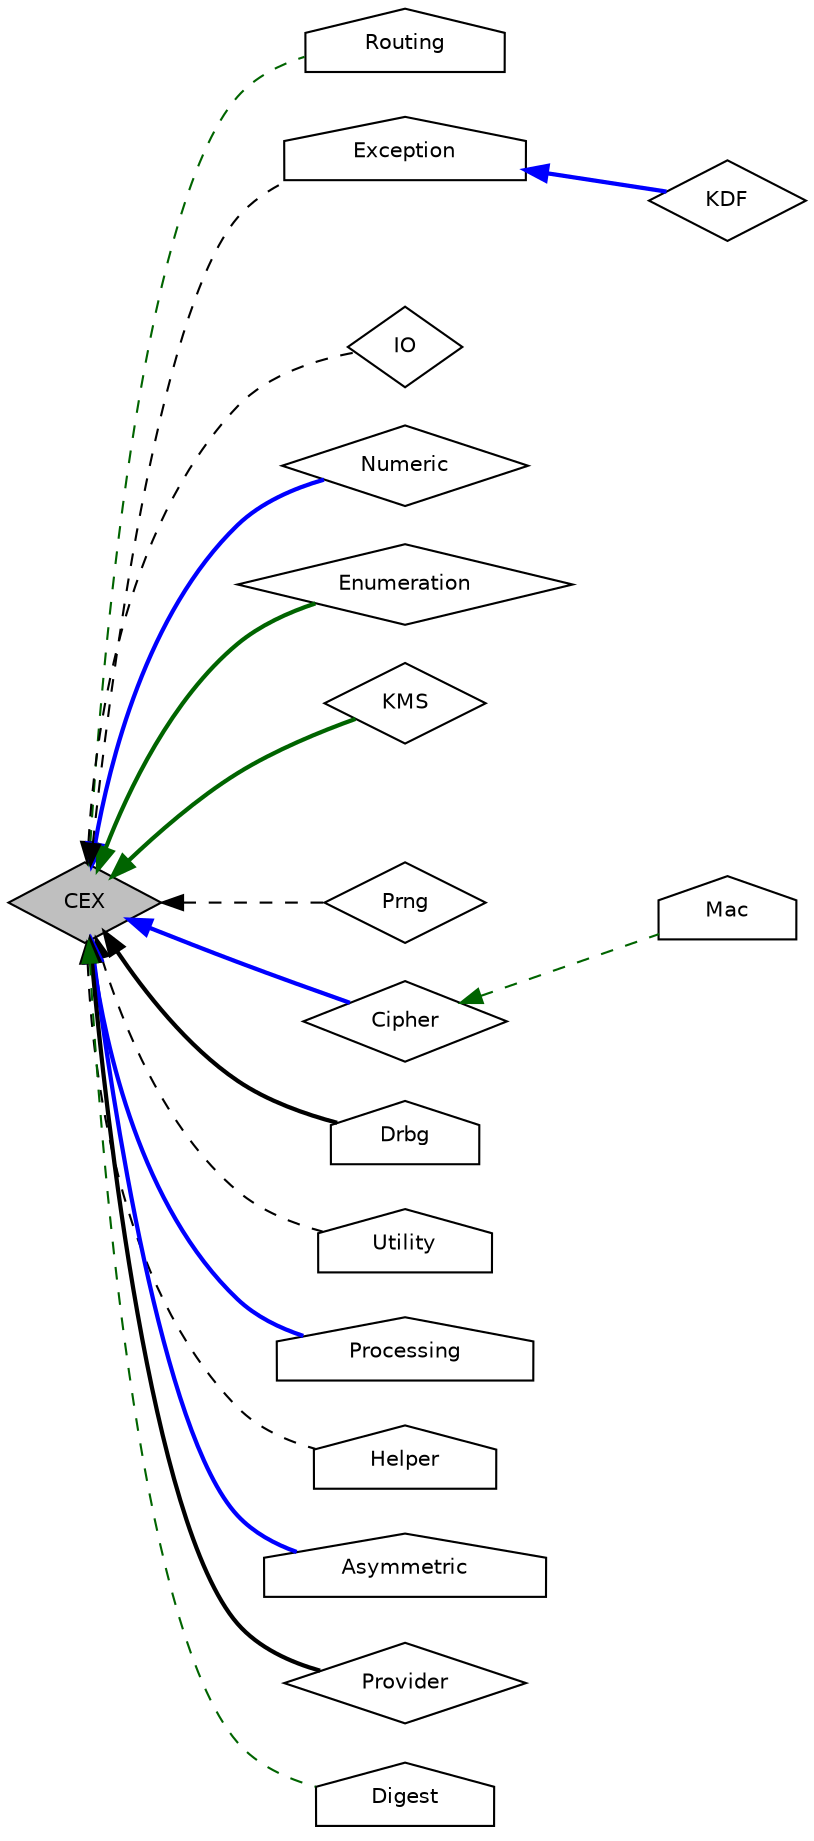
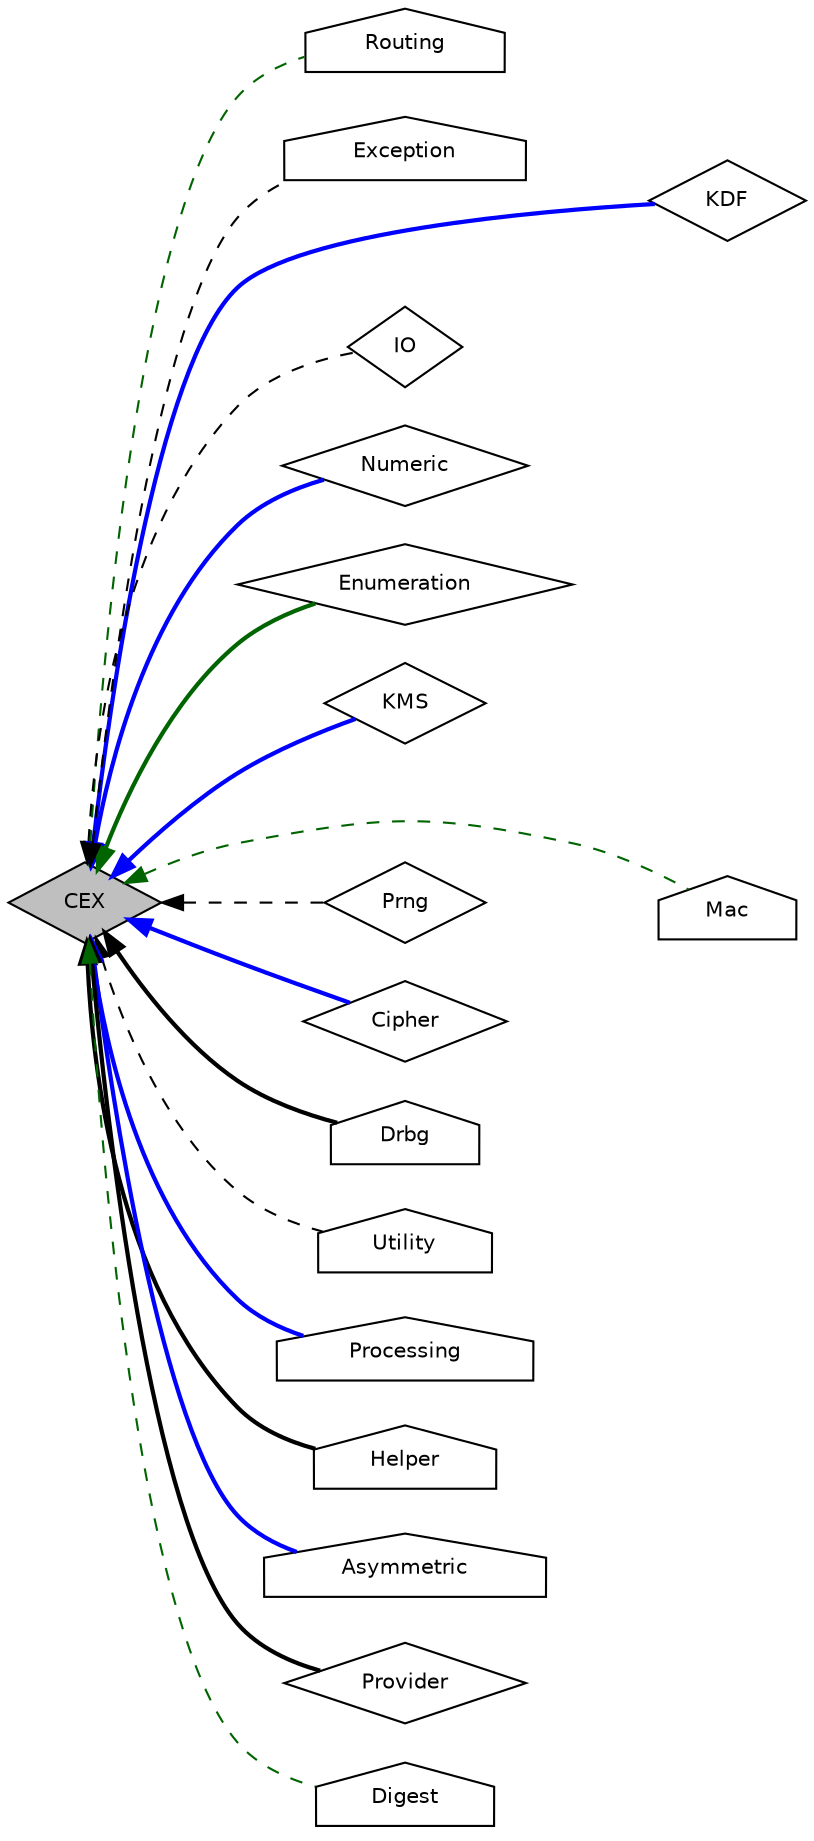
(607, 182) -> (198, 351)
(233, 776) -> (233, 776)
(570, 965) -> (419, 822)
(174, 1319) -> (174, 1319)
